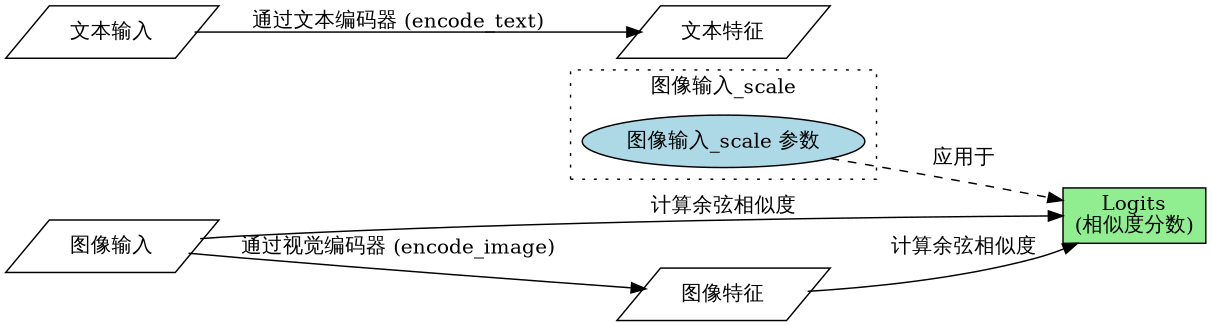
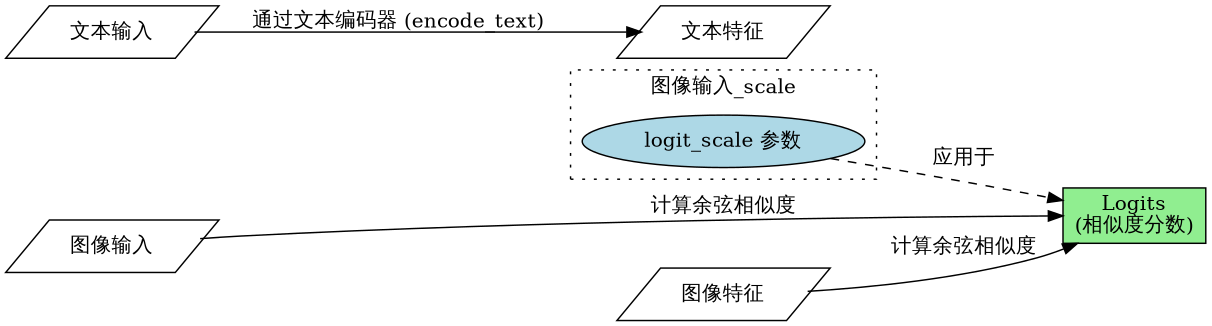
(724, 141) -> (724, 141)
(410, 271) -> none
